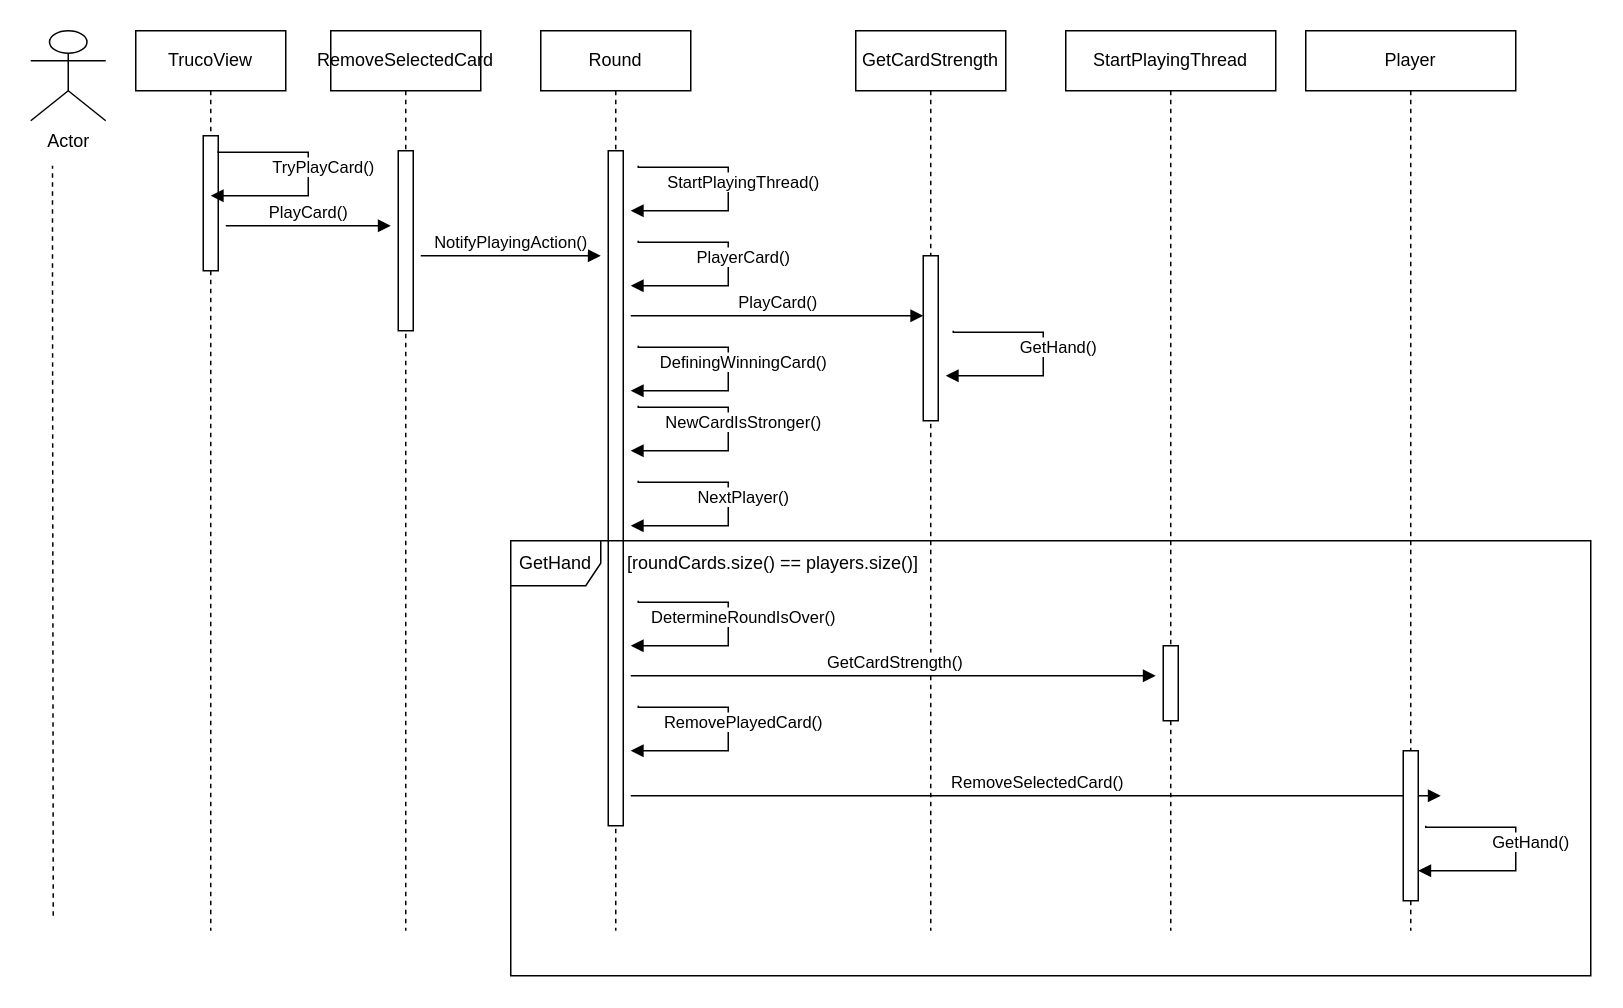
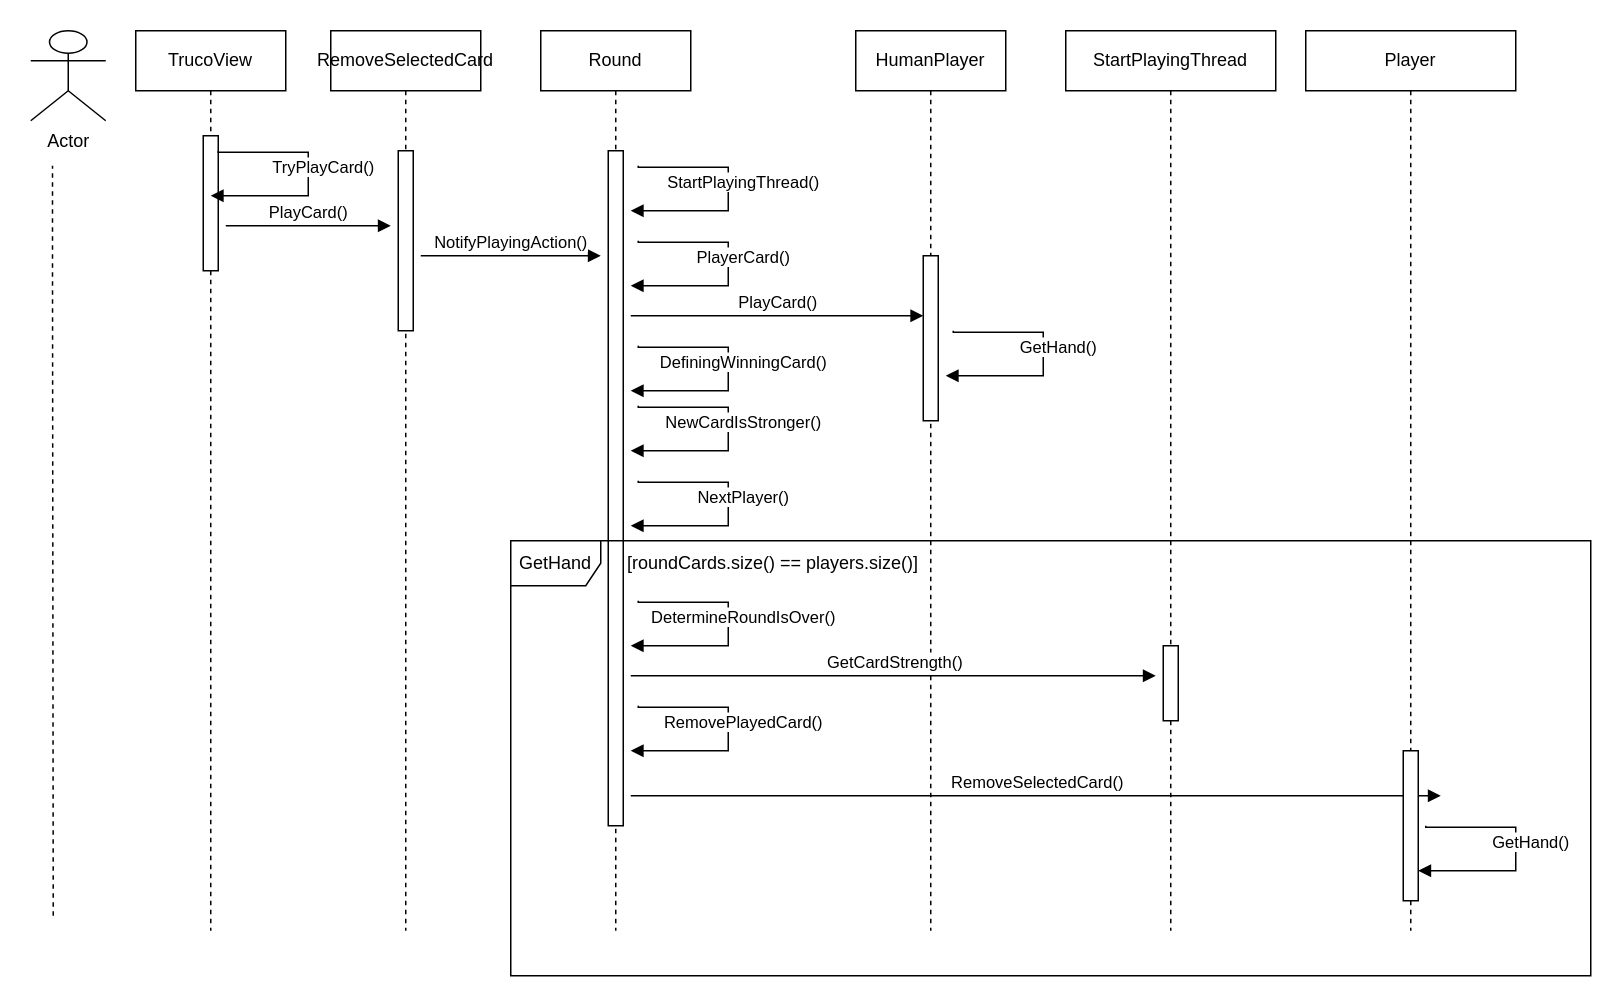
(931, 61) -> (931, 61)
